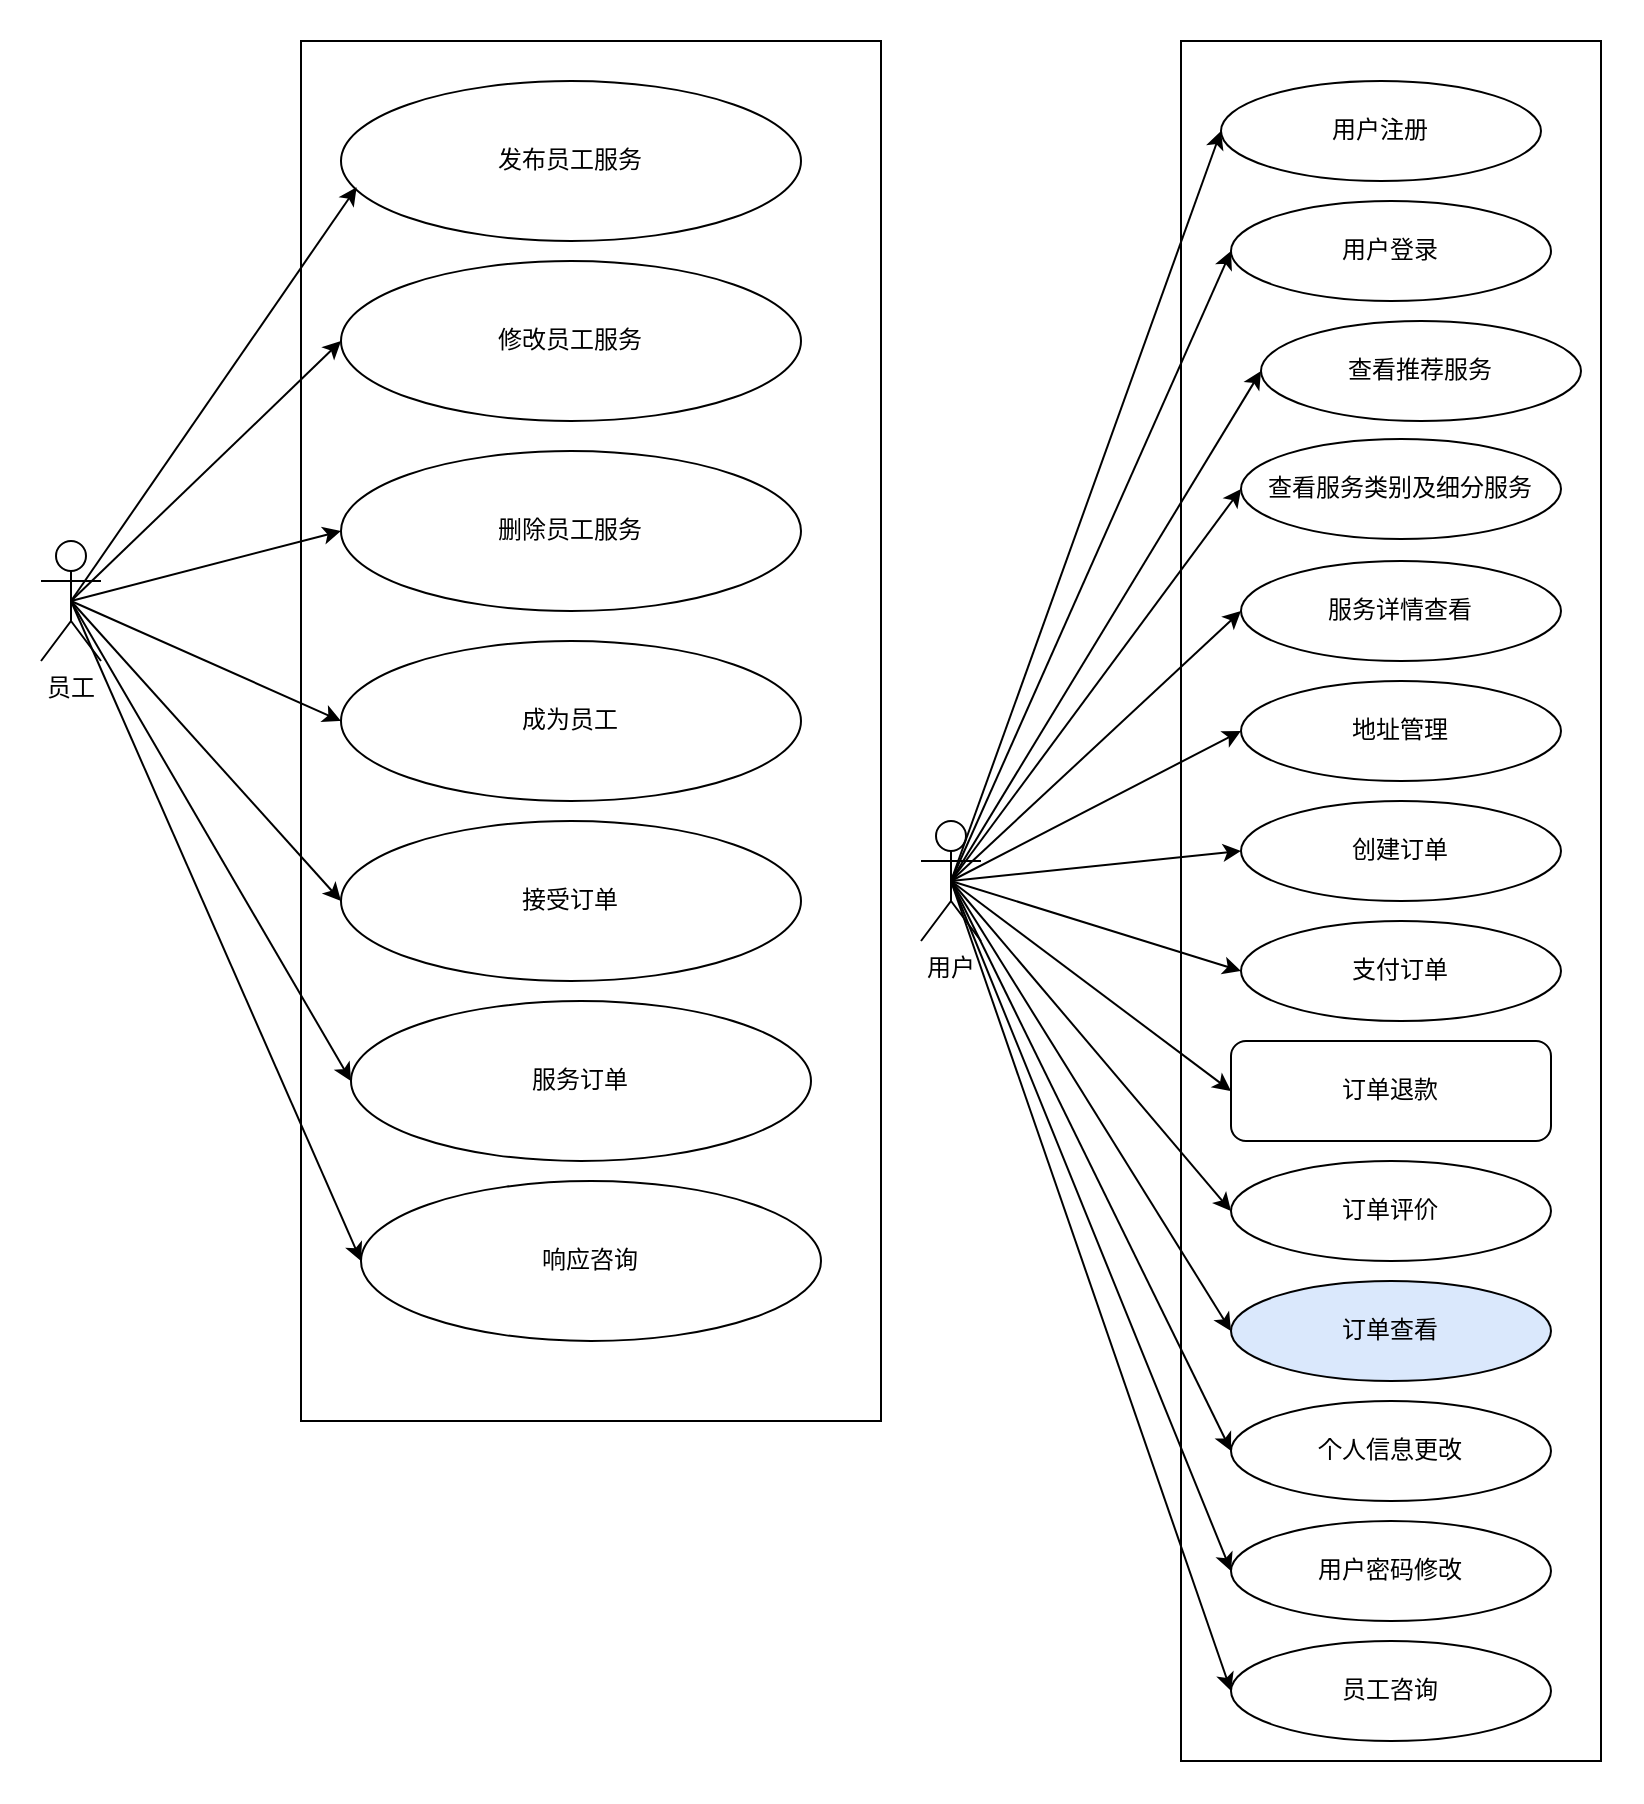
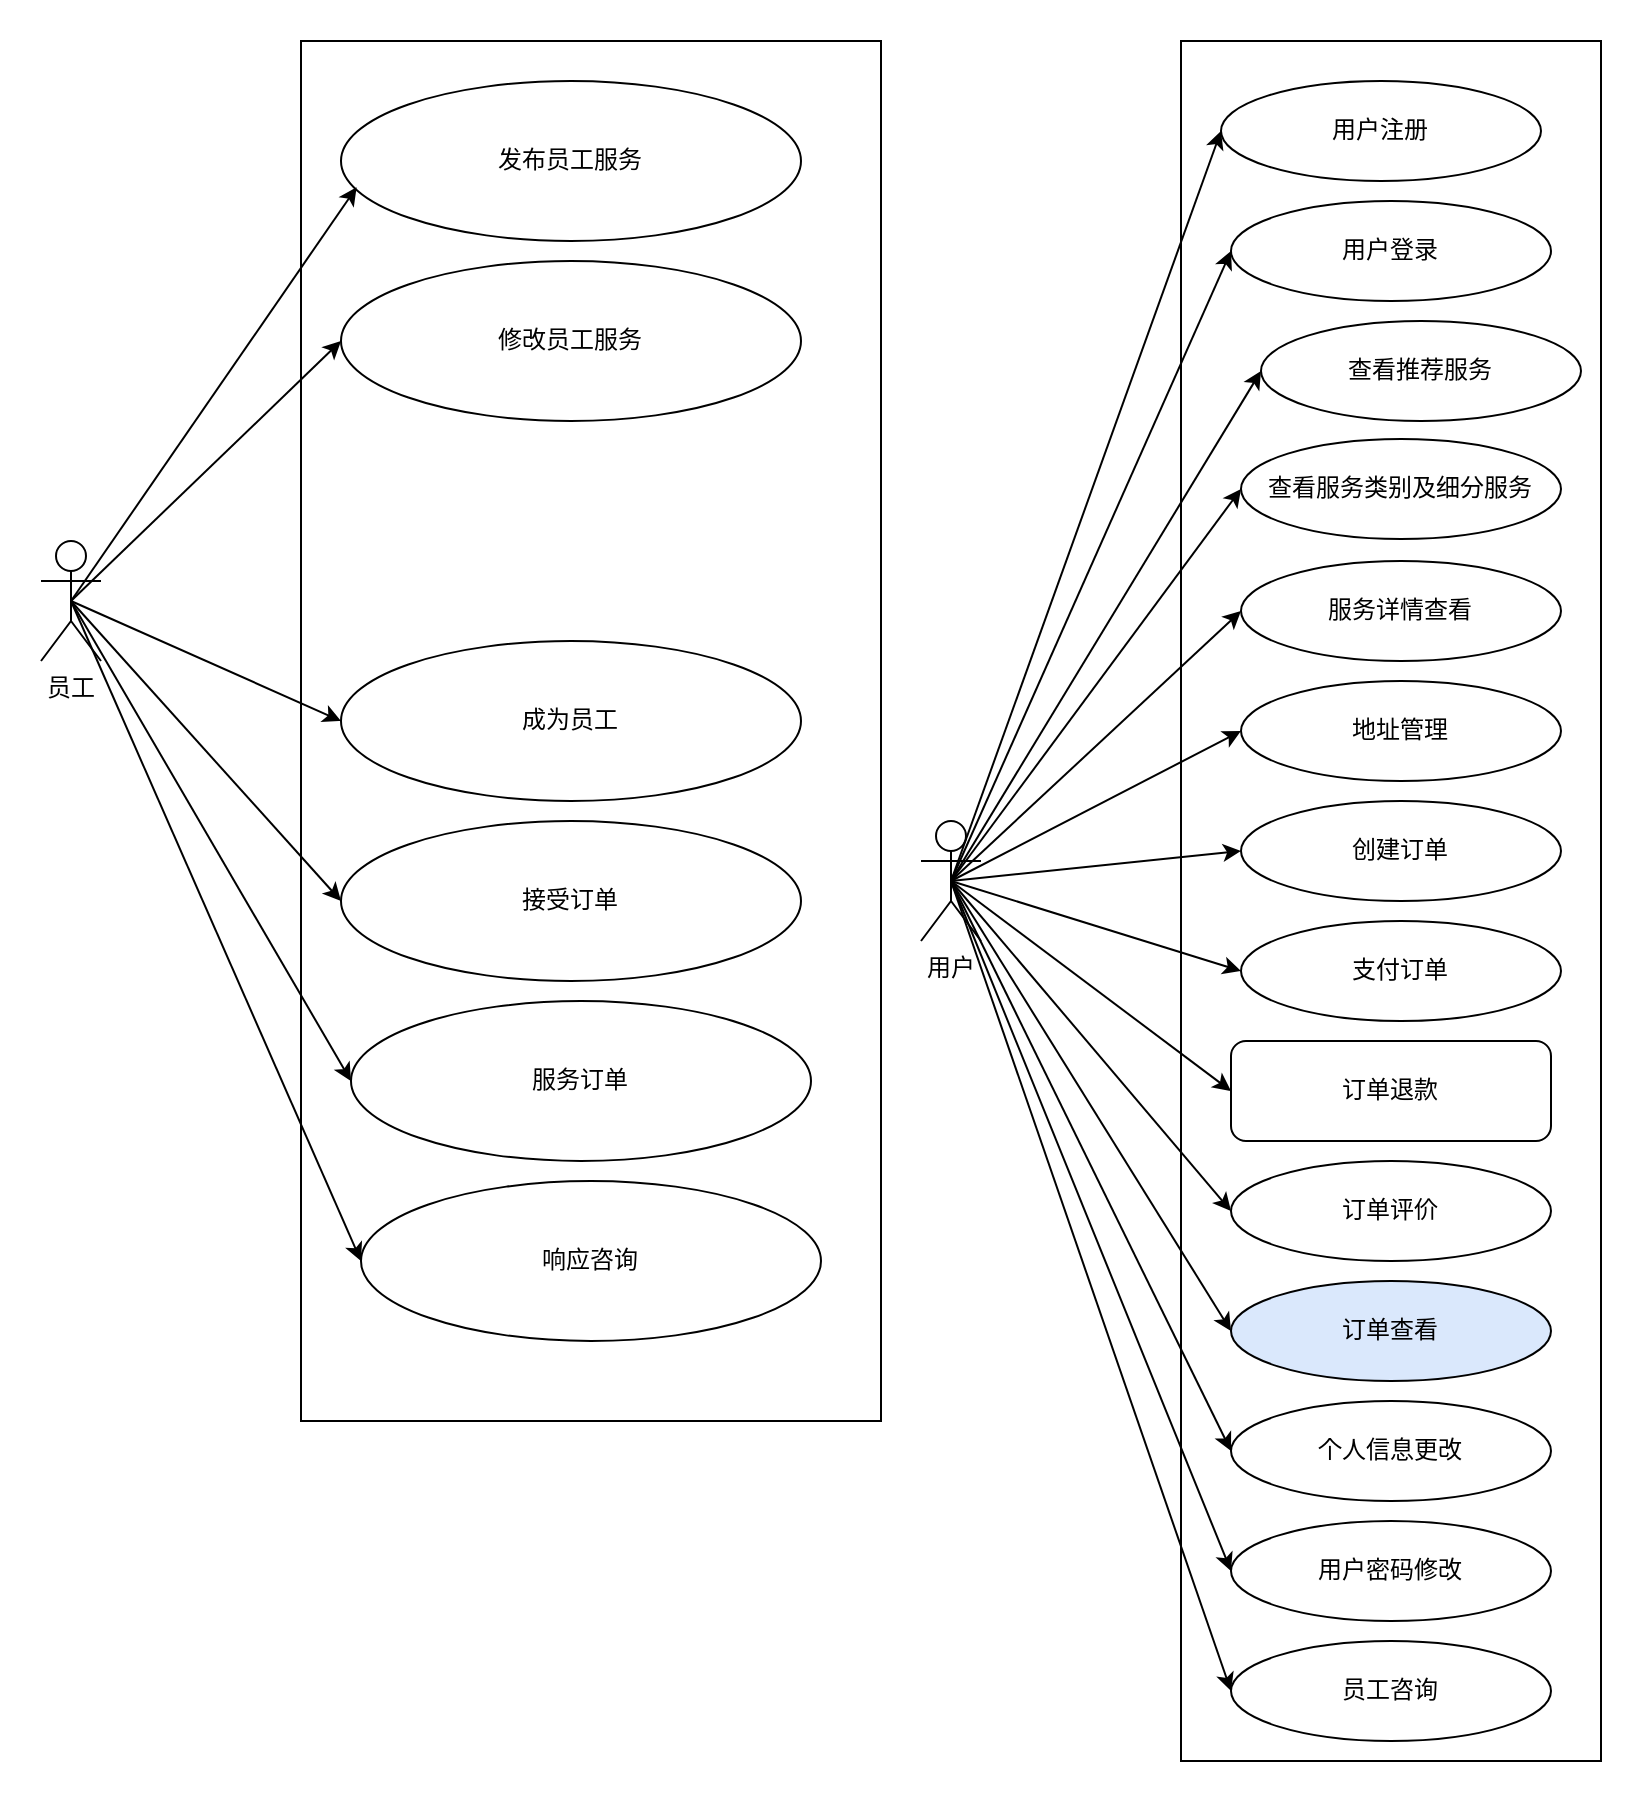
(571, 531) -> none
(211, 565) -> none
